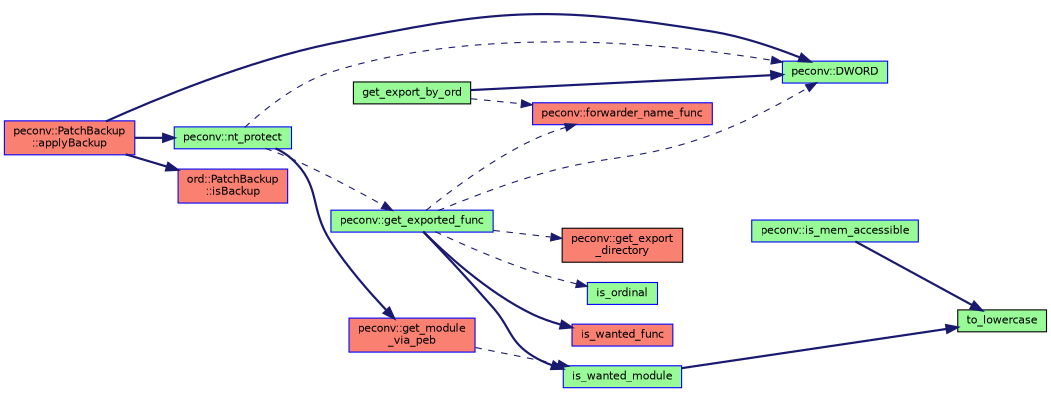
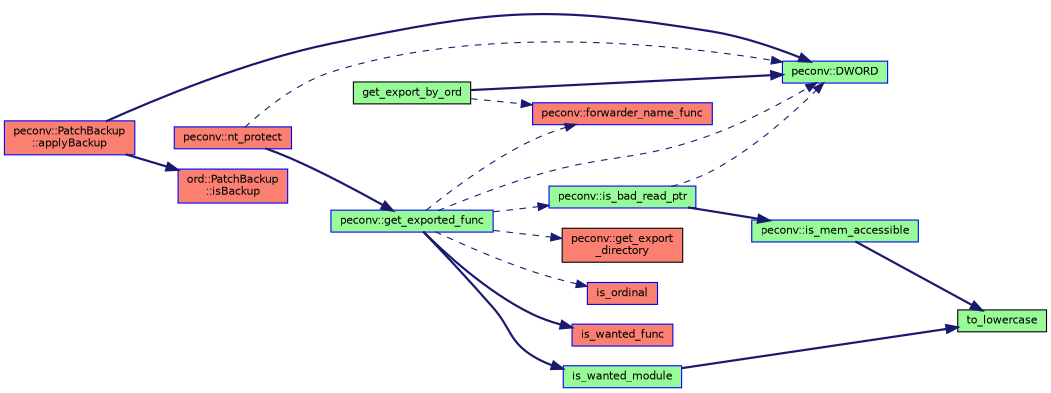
(149, 138) -> none
(233, 138) -> (233, 138)
(325, 175) -> (325, 175)
none -> (622, 197)
(622, 293) -> (622, 293)
(412, 335) -> none
